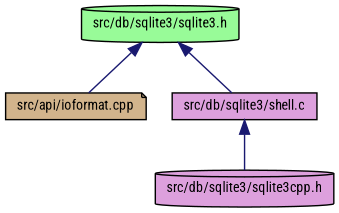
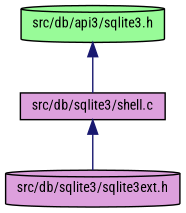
(160, 24) -> (93, 24)
(76, 106) -> none
(245, 189) -> (93, 189)
